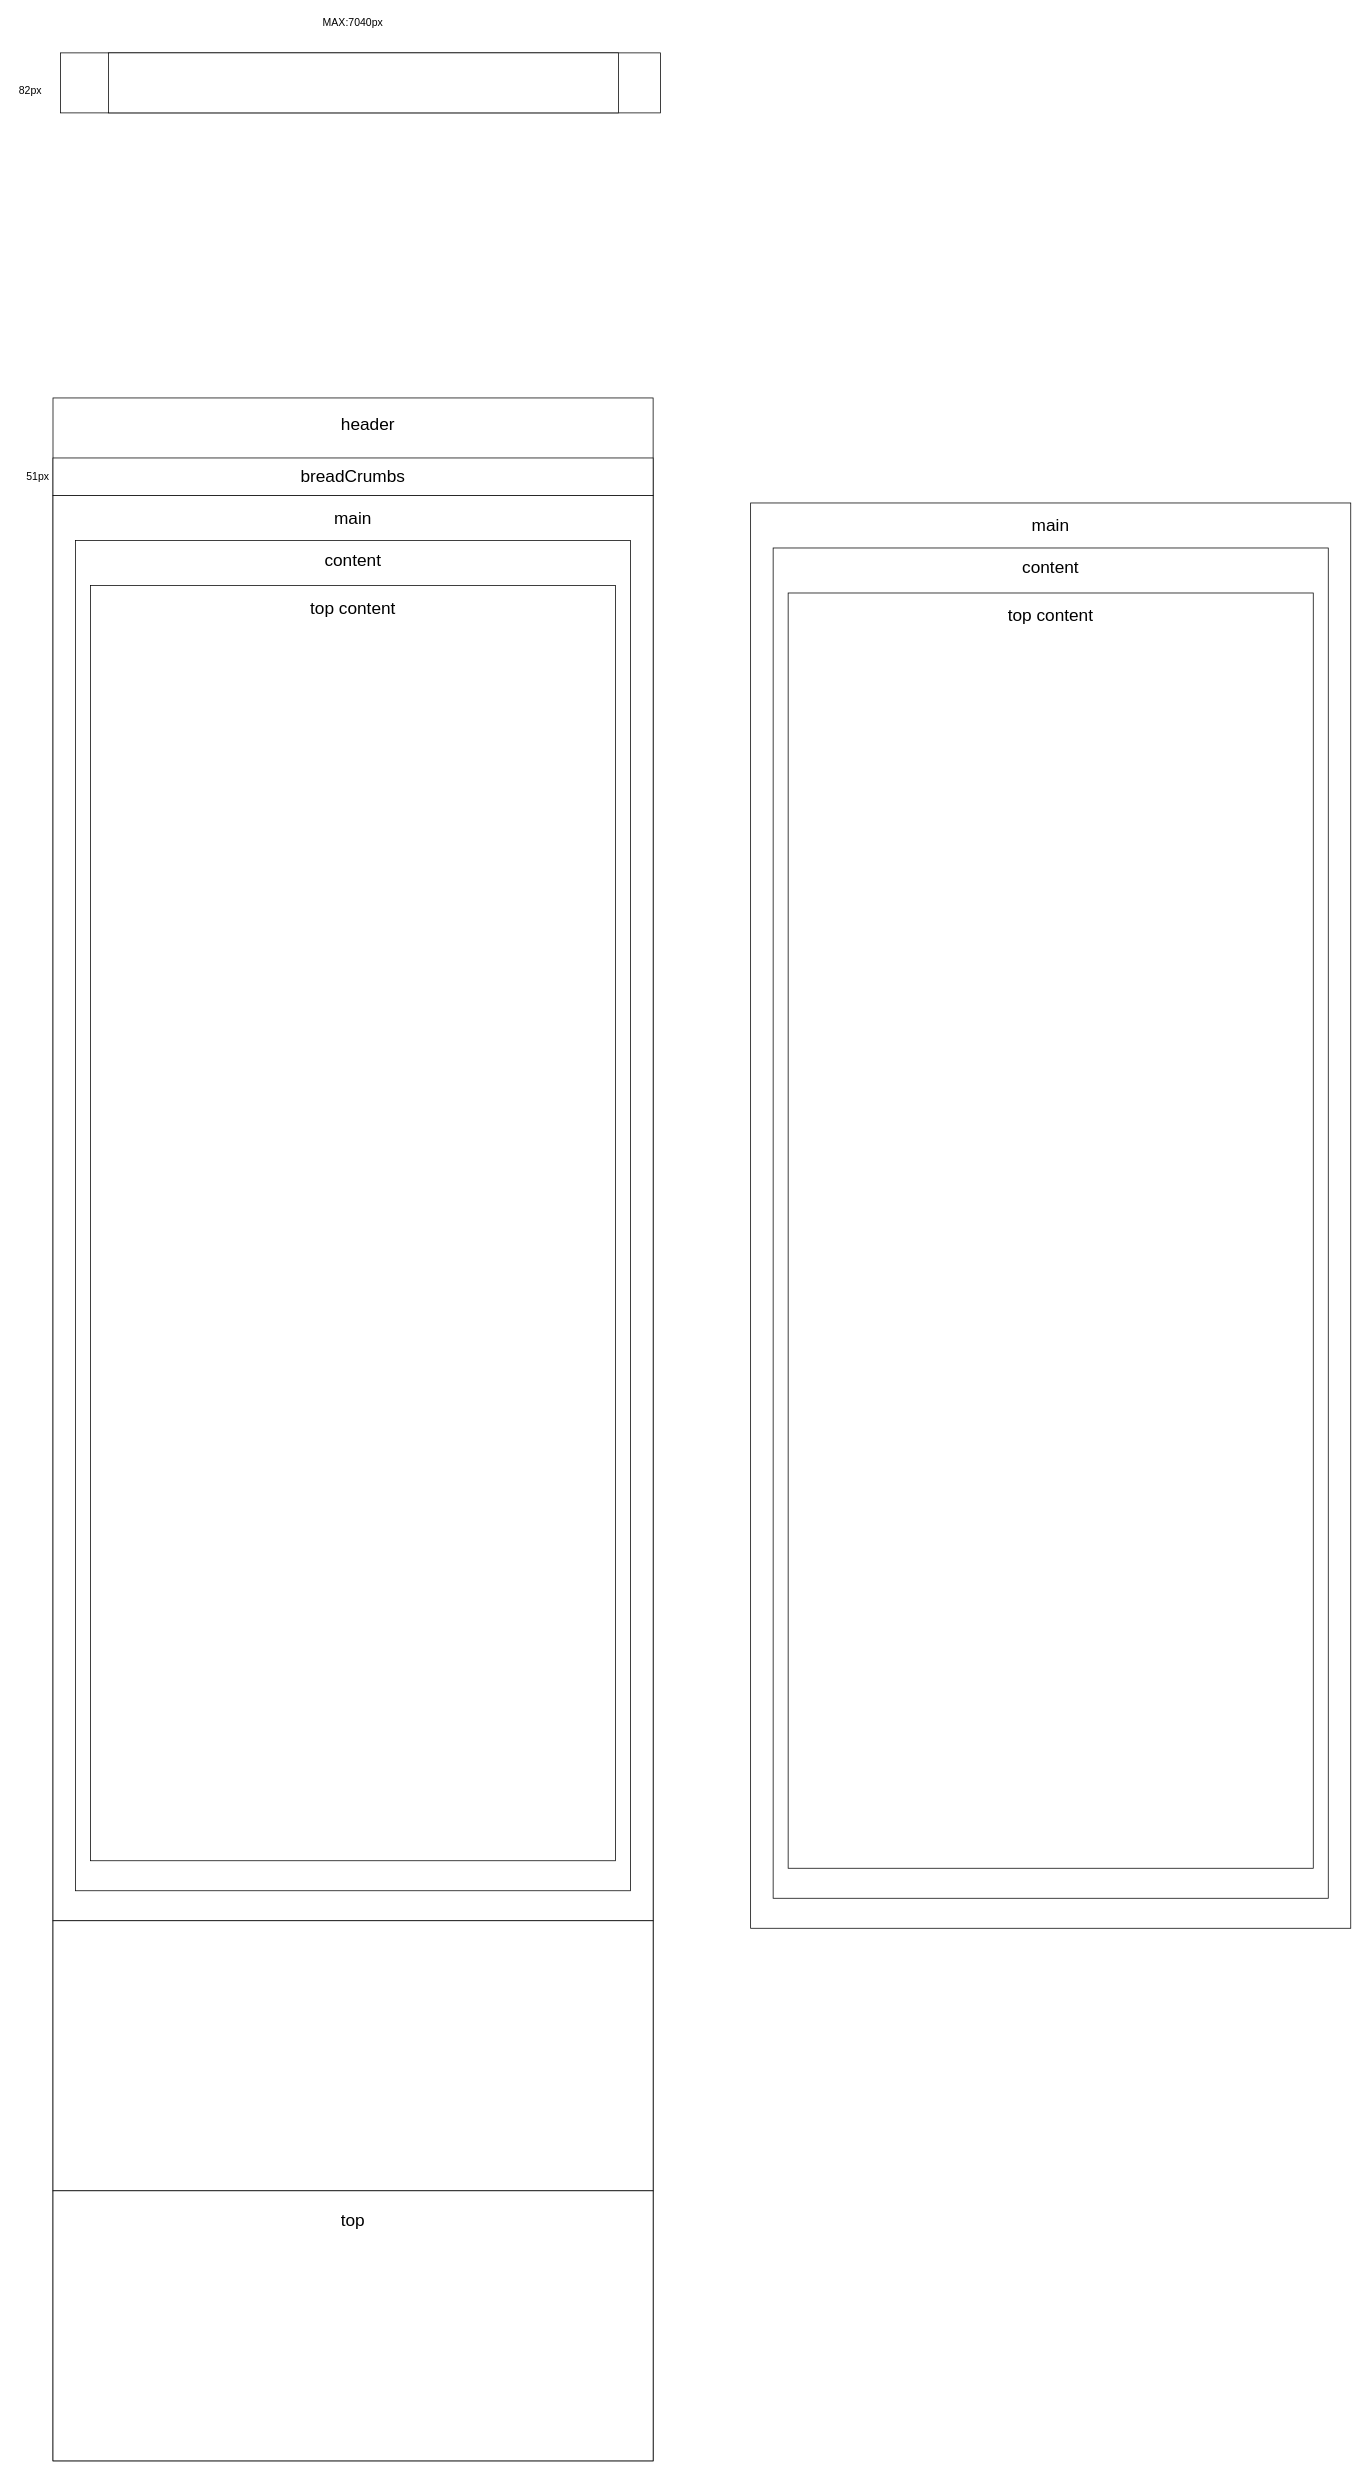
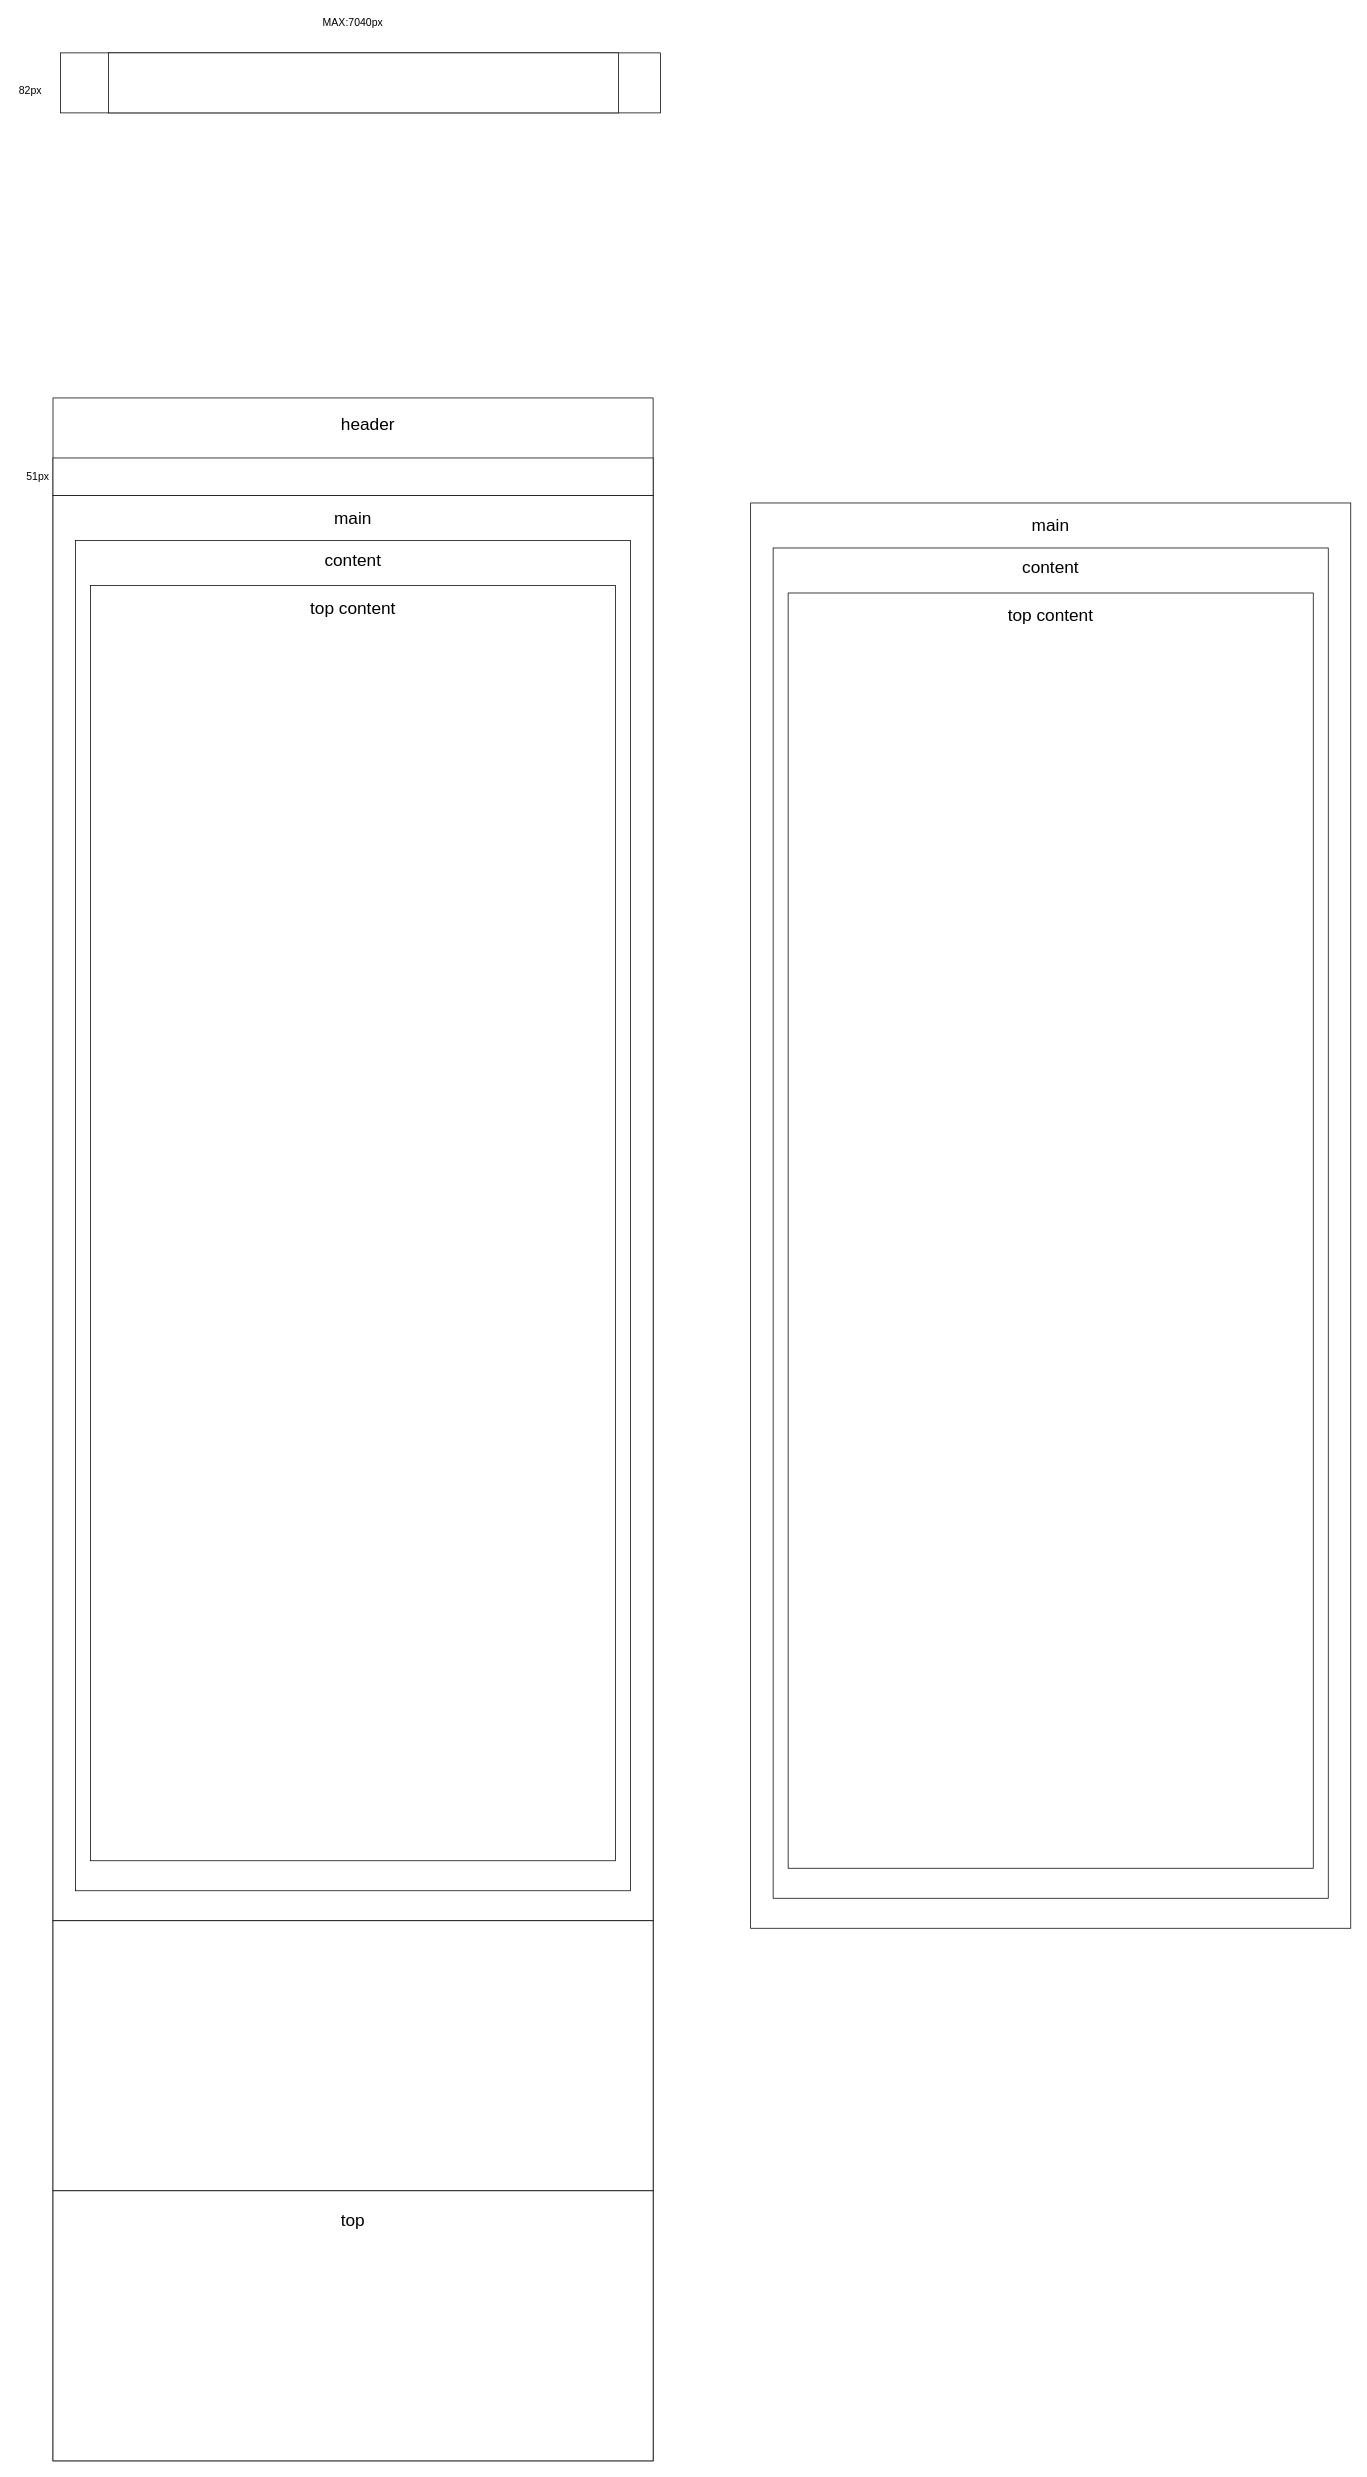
(353, 477) -> none
